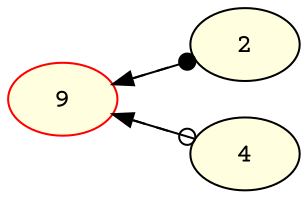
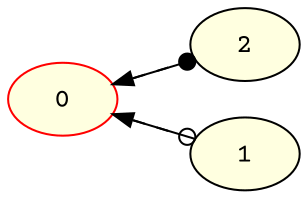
(63, 99) -> (63, 99)
(245, 154) -> (245, 154)
